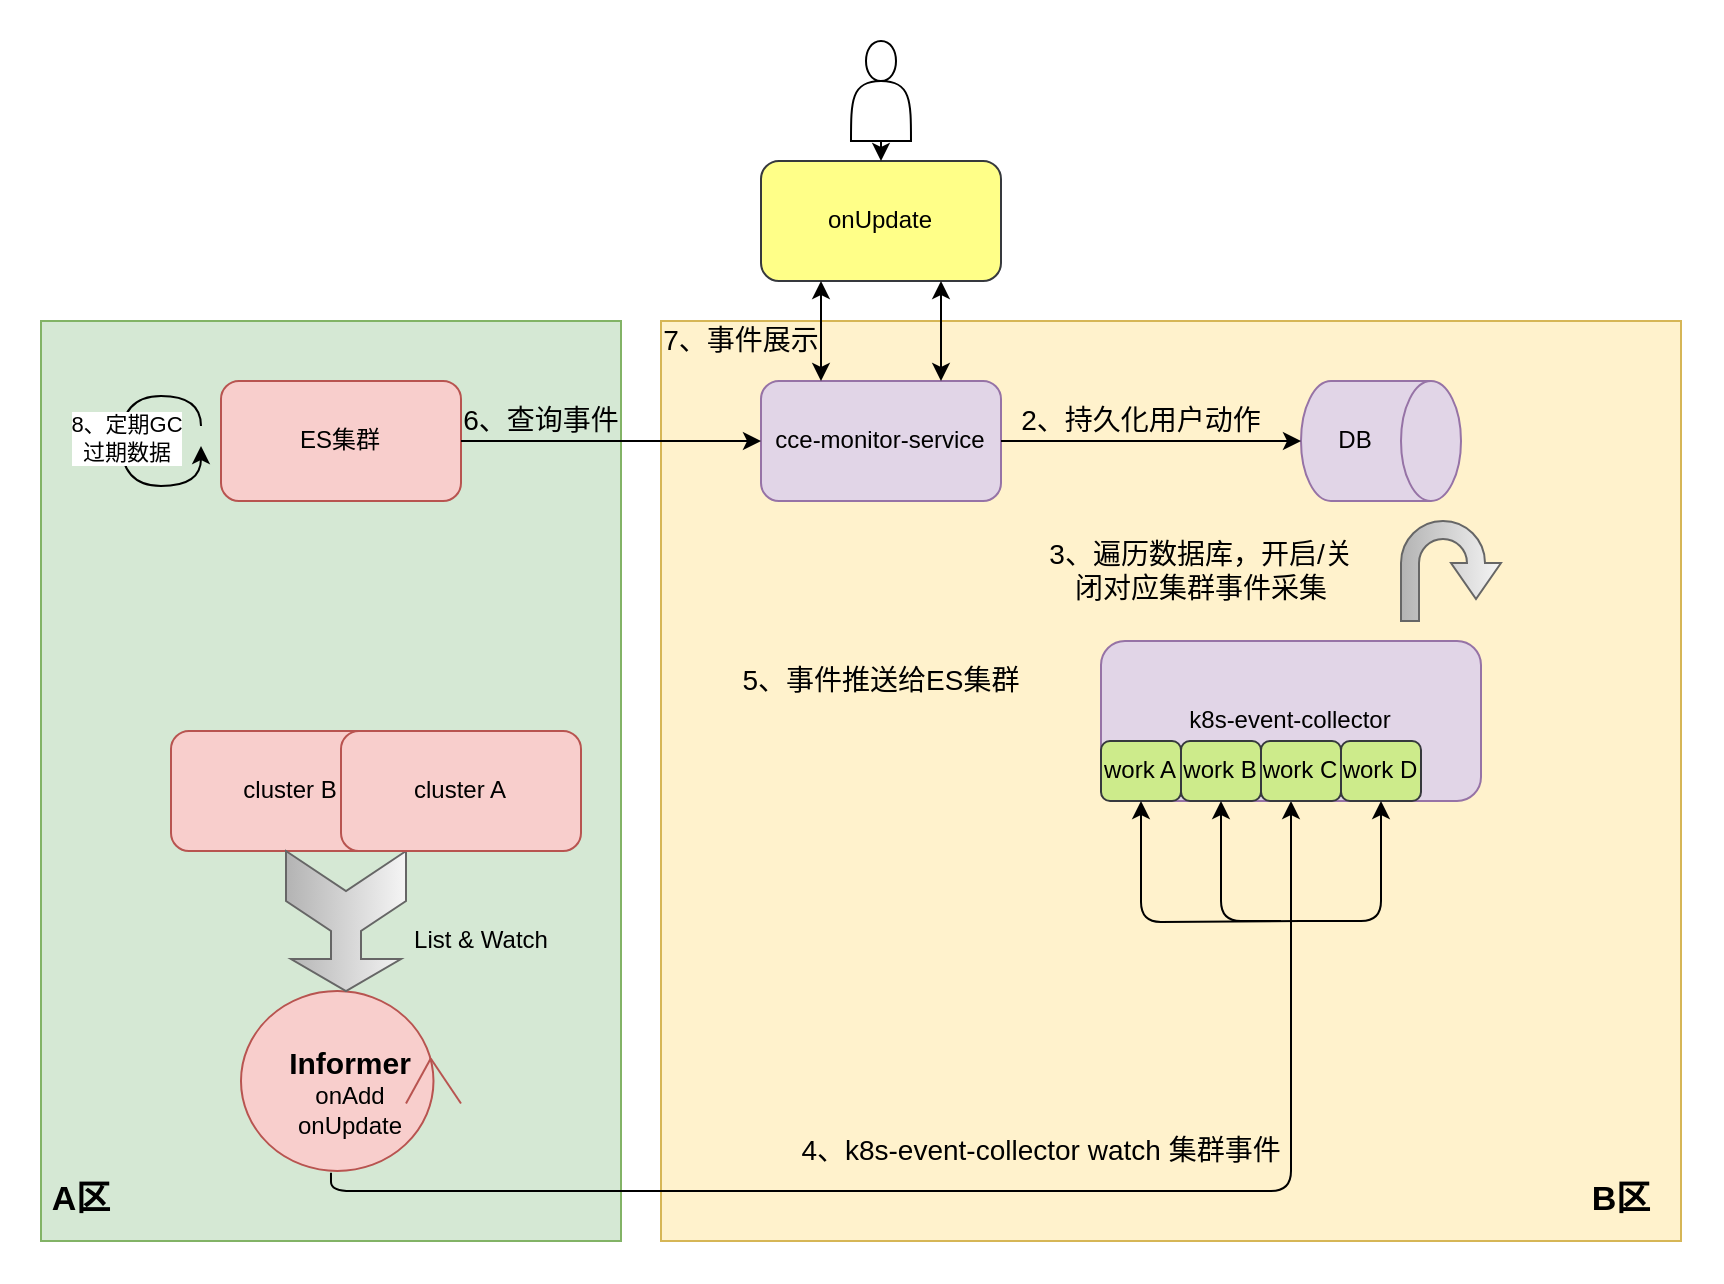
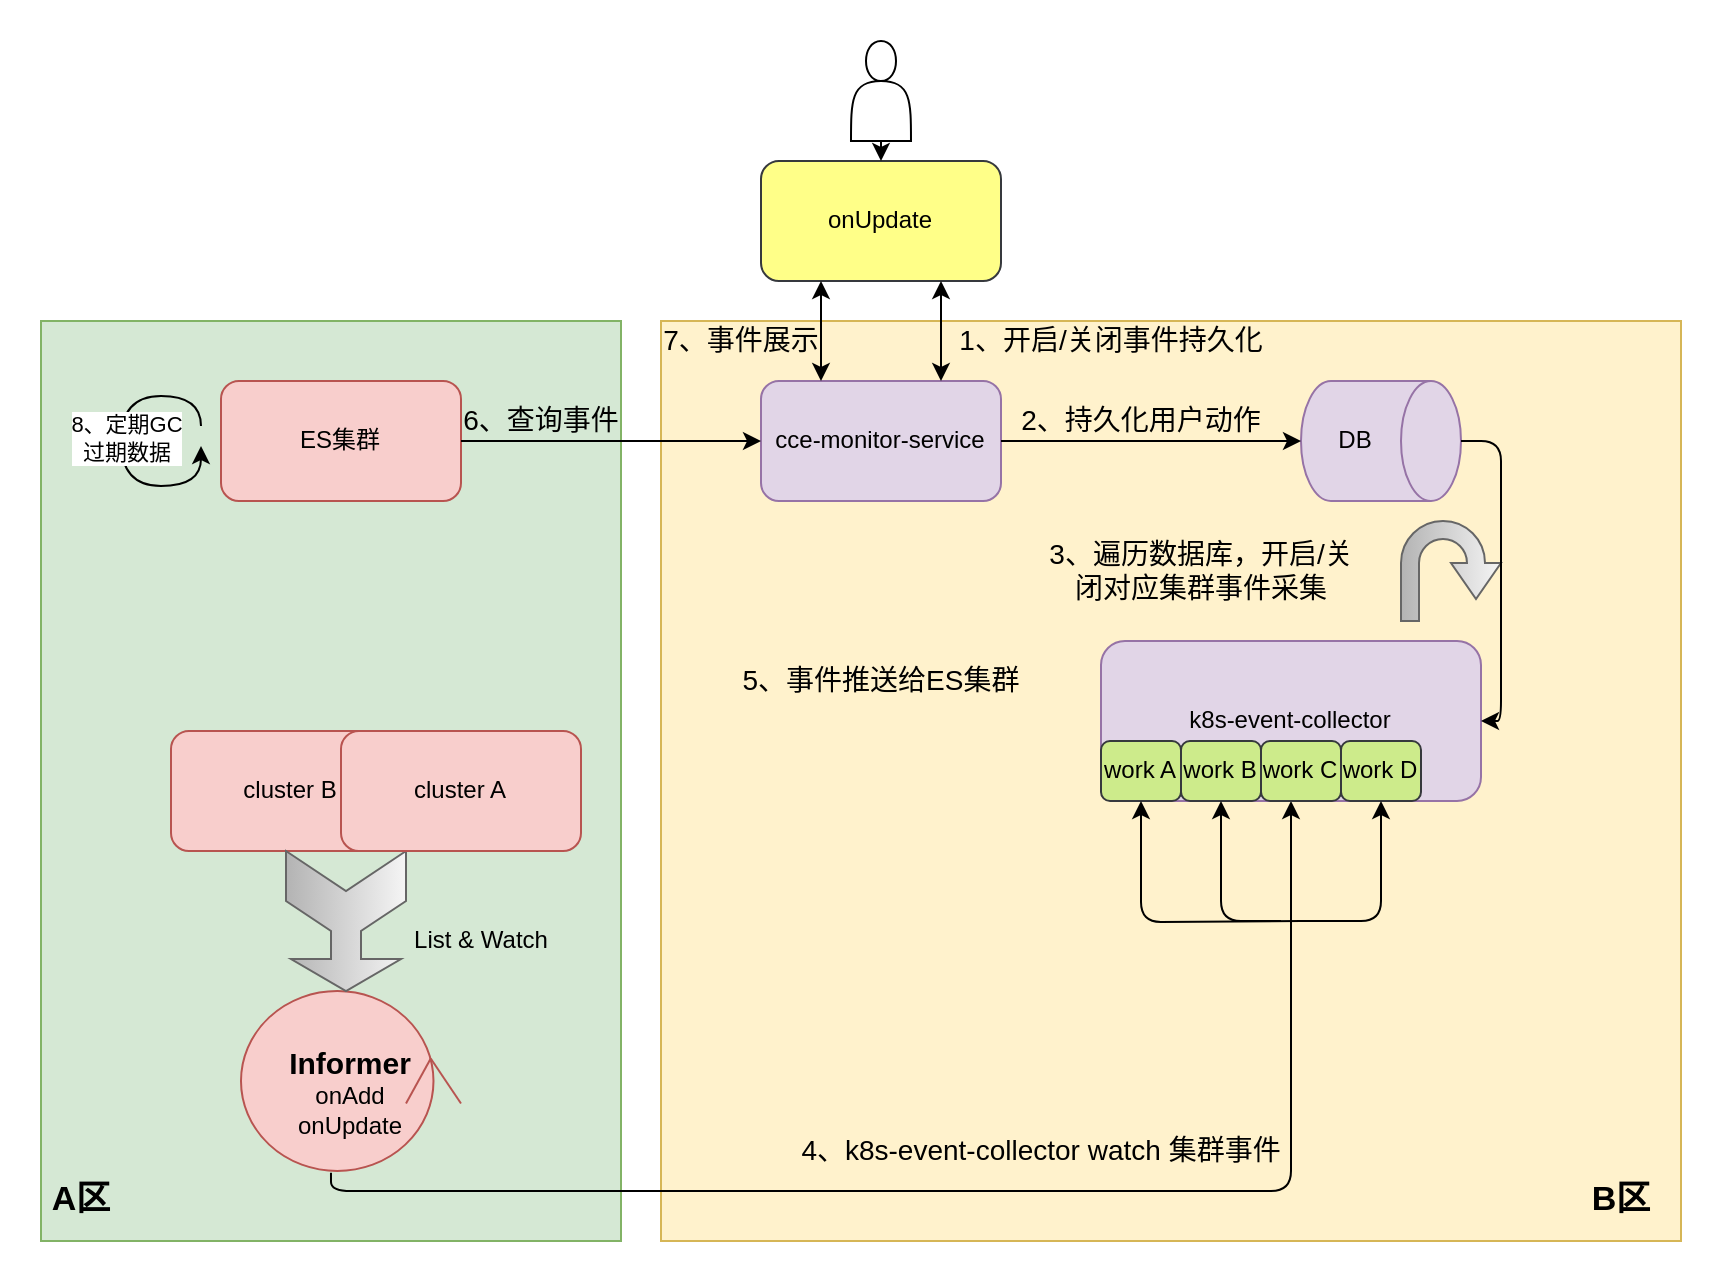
none -> (1111, 341)
none -> (1501, 568)
